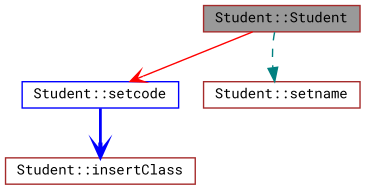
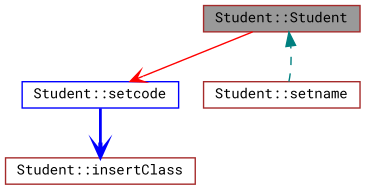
(273, 50) -> (291, 64)
